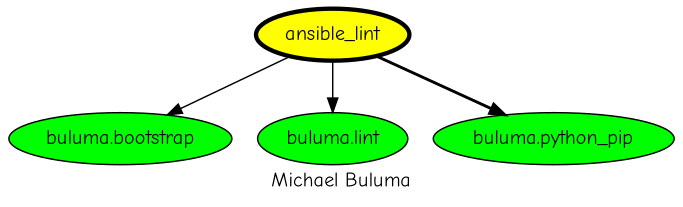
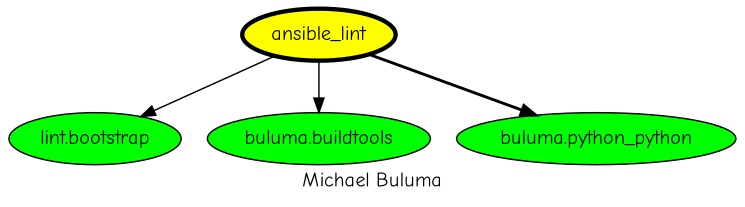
(120, 139) -> (95, 139)
(333, 139) -> (319, 139)
(554, 139) -> (596, 139)
